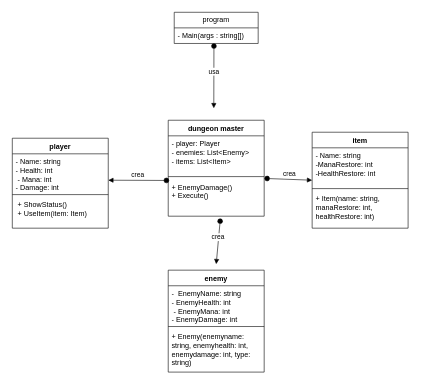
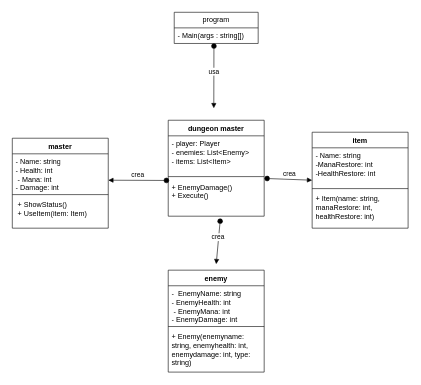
(60, 147) -> (60, 147)
